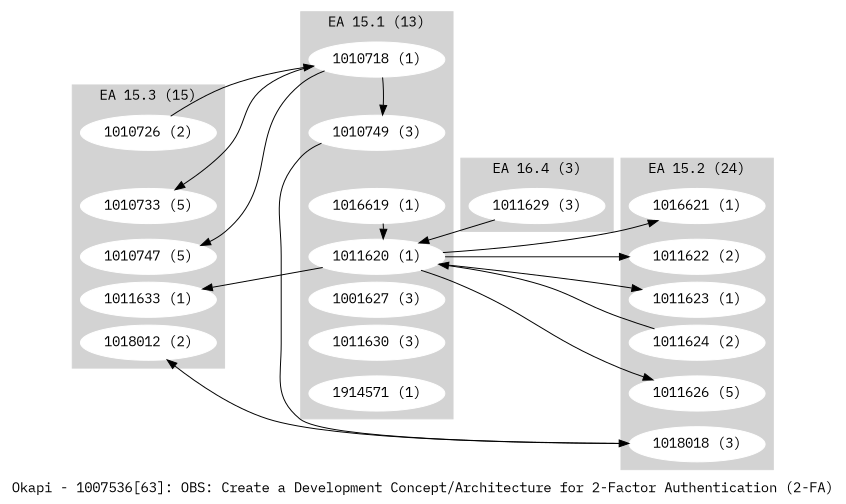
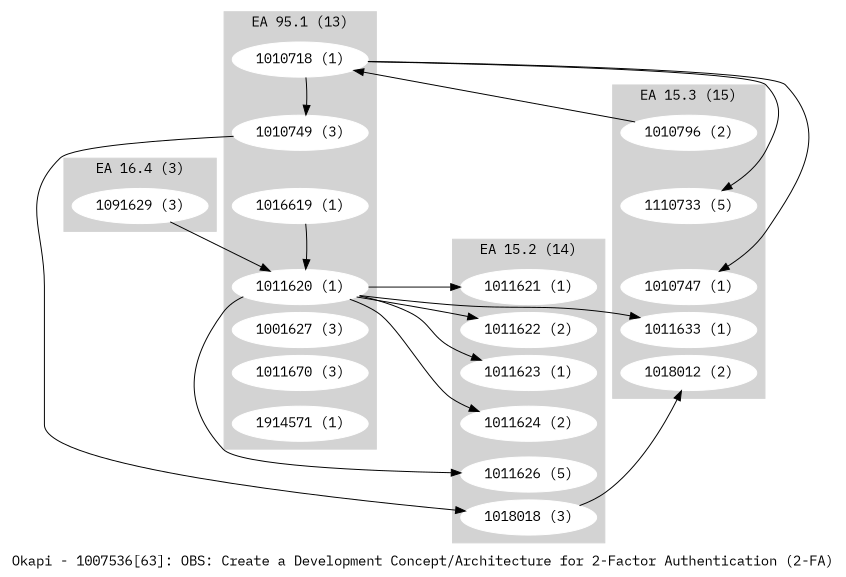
(377, 23) -> (300, 23)
(148, 133) -> (689, 133)
(697, 169) -> (529, 250)
(148, 206) -> (689, 206)
(537, 206) -> (140, 206)
(697, 206) -> (529, 287)
(148, 257) -> (689, 287)
(554, 289) -> (411, 351)
(377, 343) -> (300, 373)
